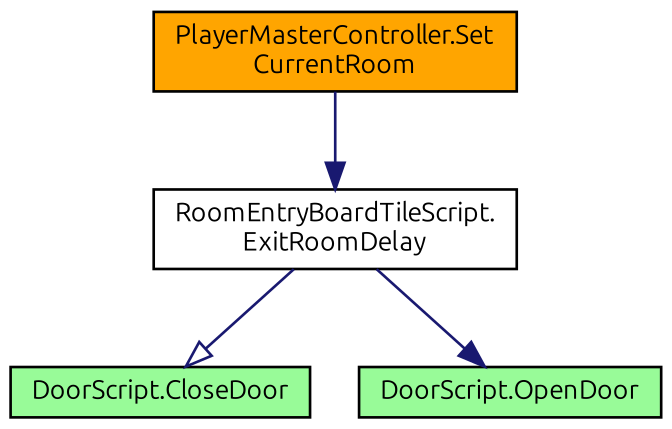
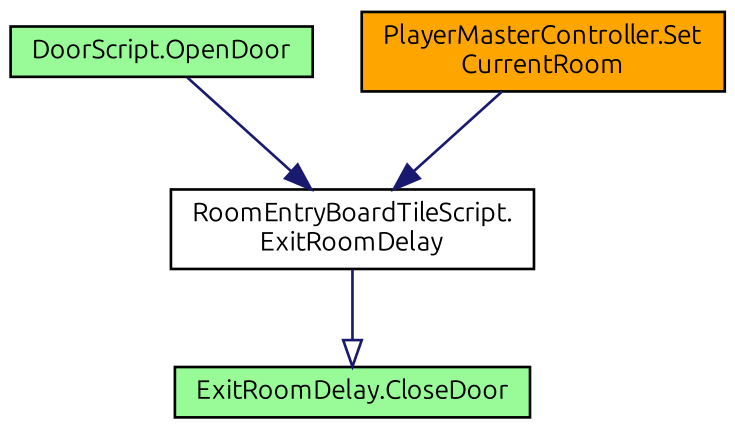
(421, 309) -> (239, 125)
(160, 392) -> (352, 392)
